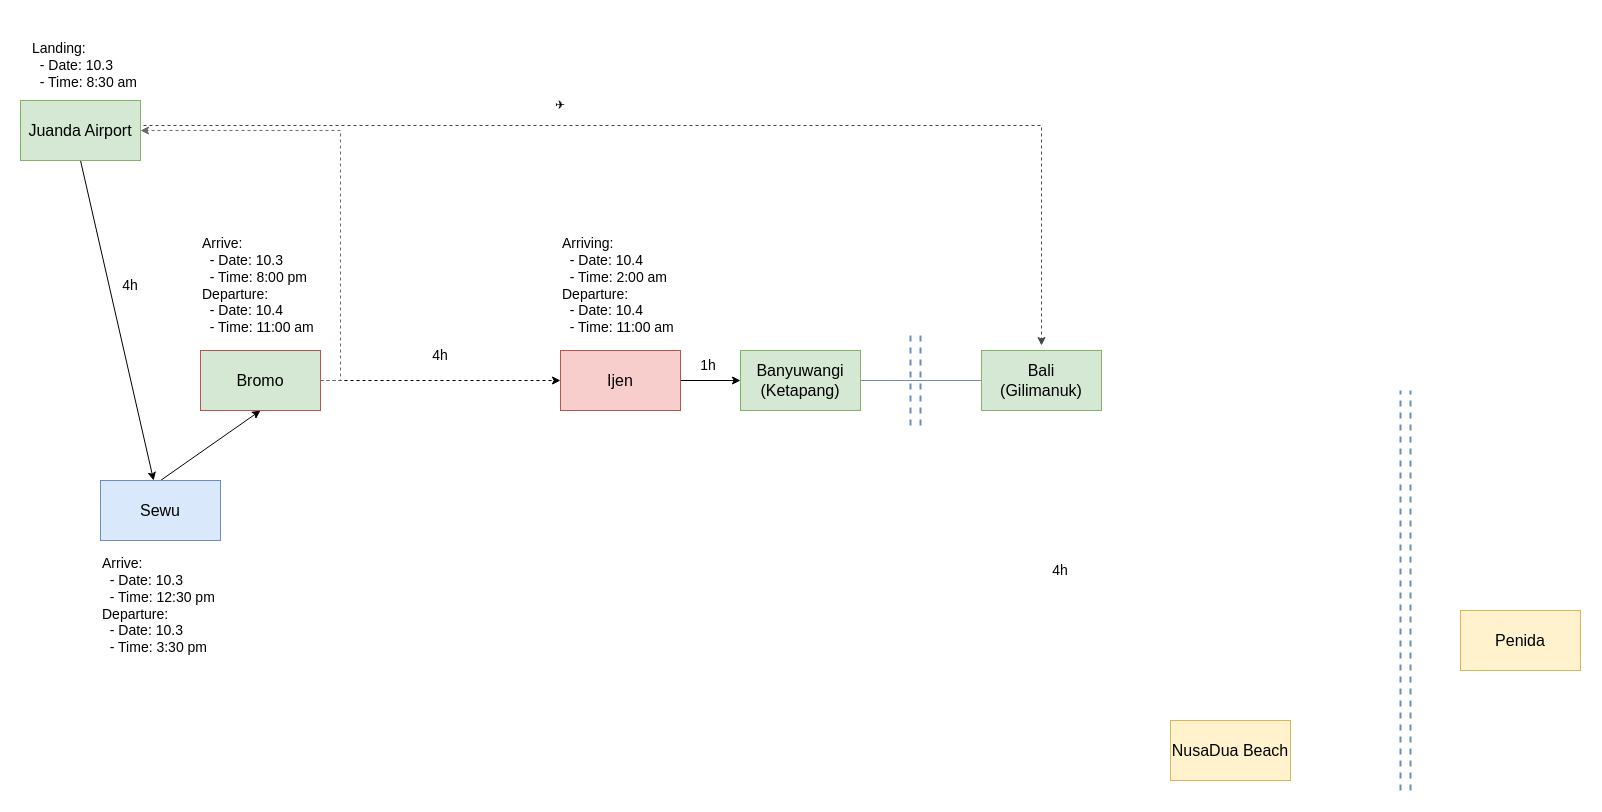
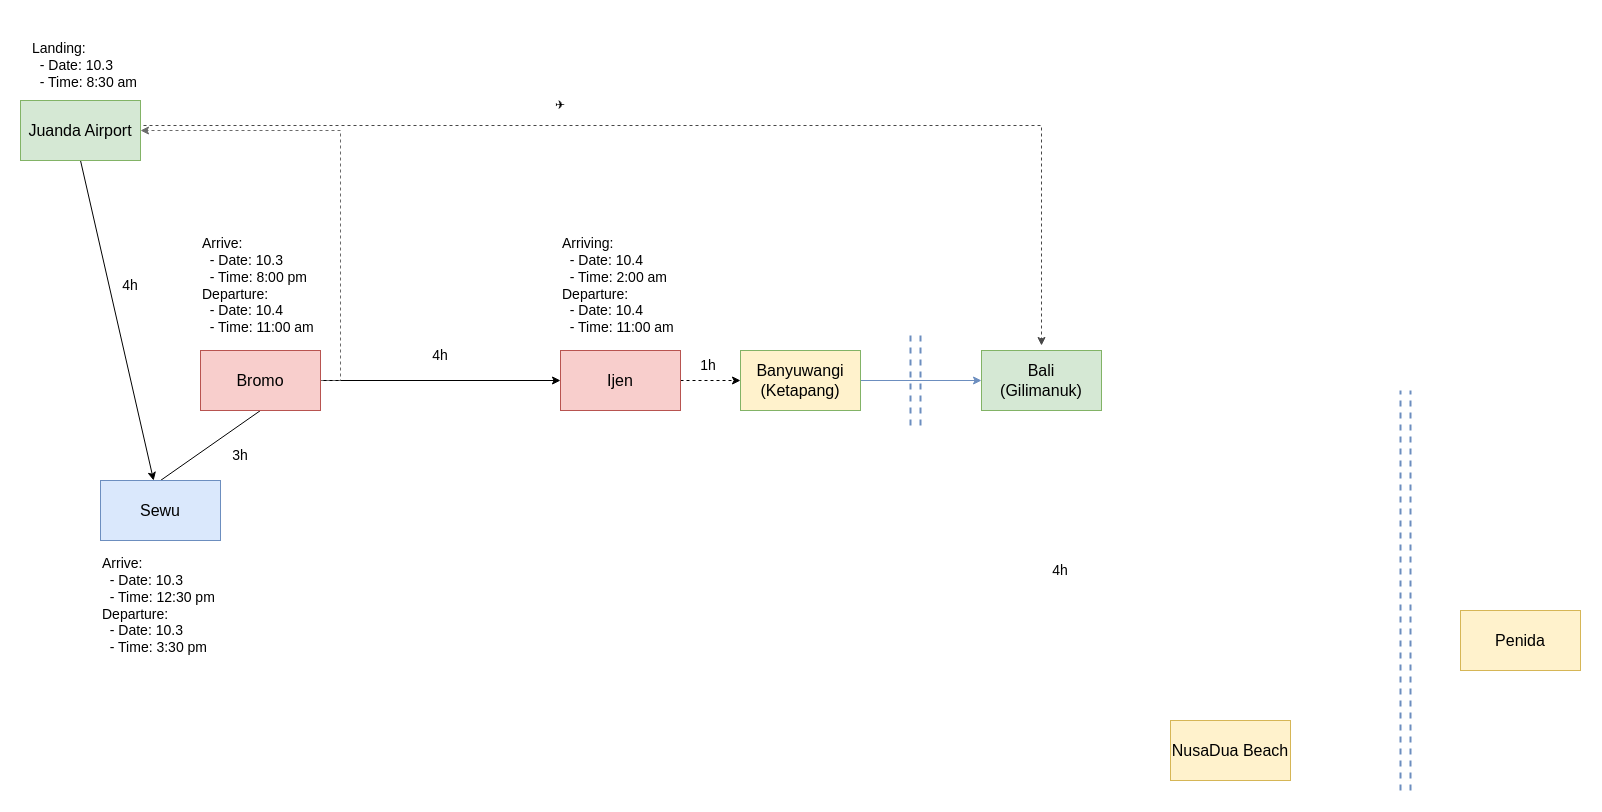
(261, 381) -> (261, 381)
(448, 381) -> (448, 381)
(708, 381) -> (708, 381)
(801, 381) -> (801, 381)
(976, 381) -> (973, 381)
(254, 415) -> (256, 413)
none -> (241, 456)
